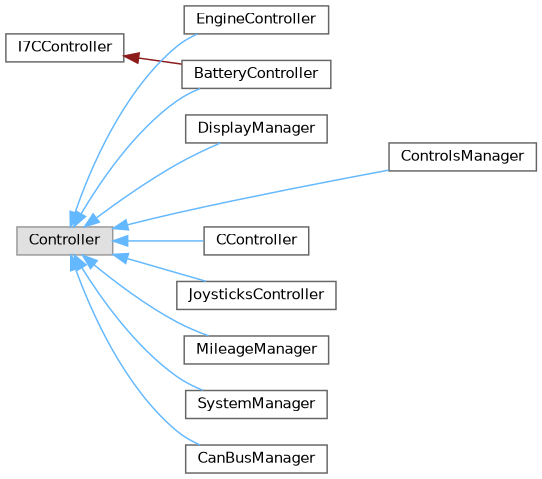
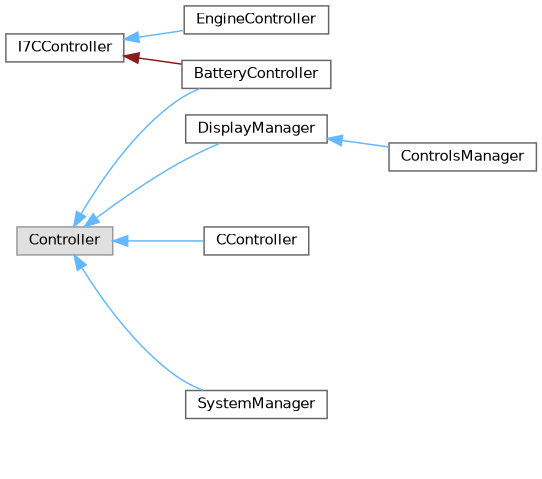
(122, 113) -> (161, 34)
(258, 196) -> (365, 144)
(256, 295) -> none
(256, 350) -> none
(256, 459) -> none
